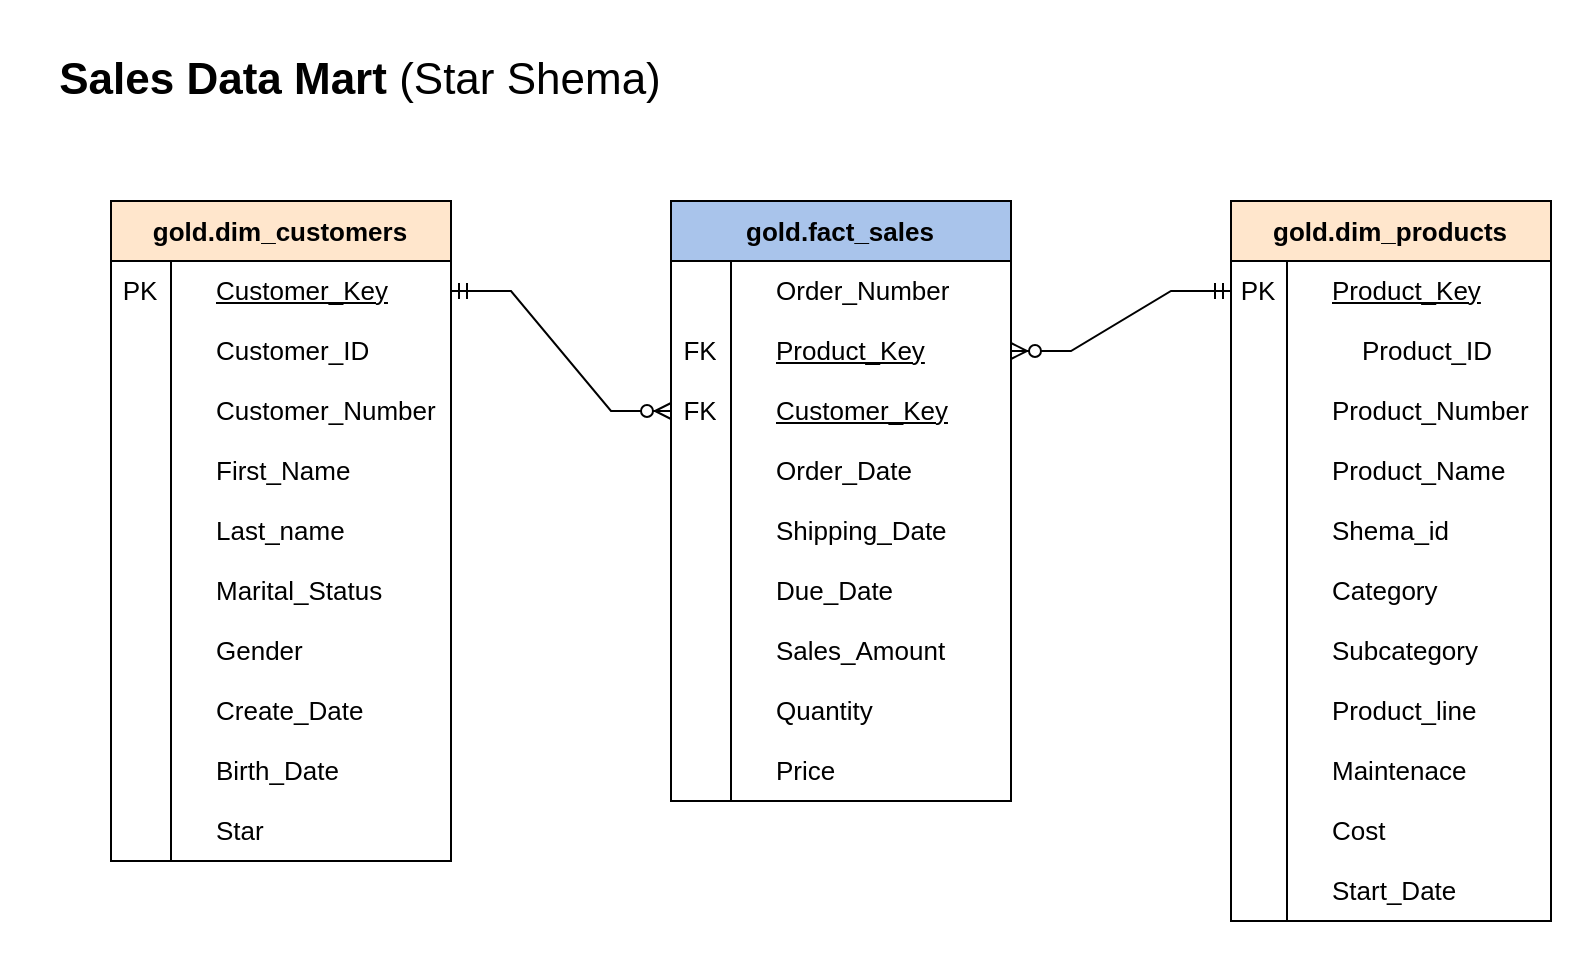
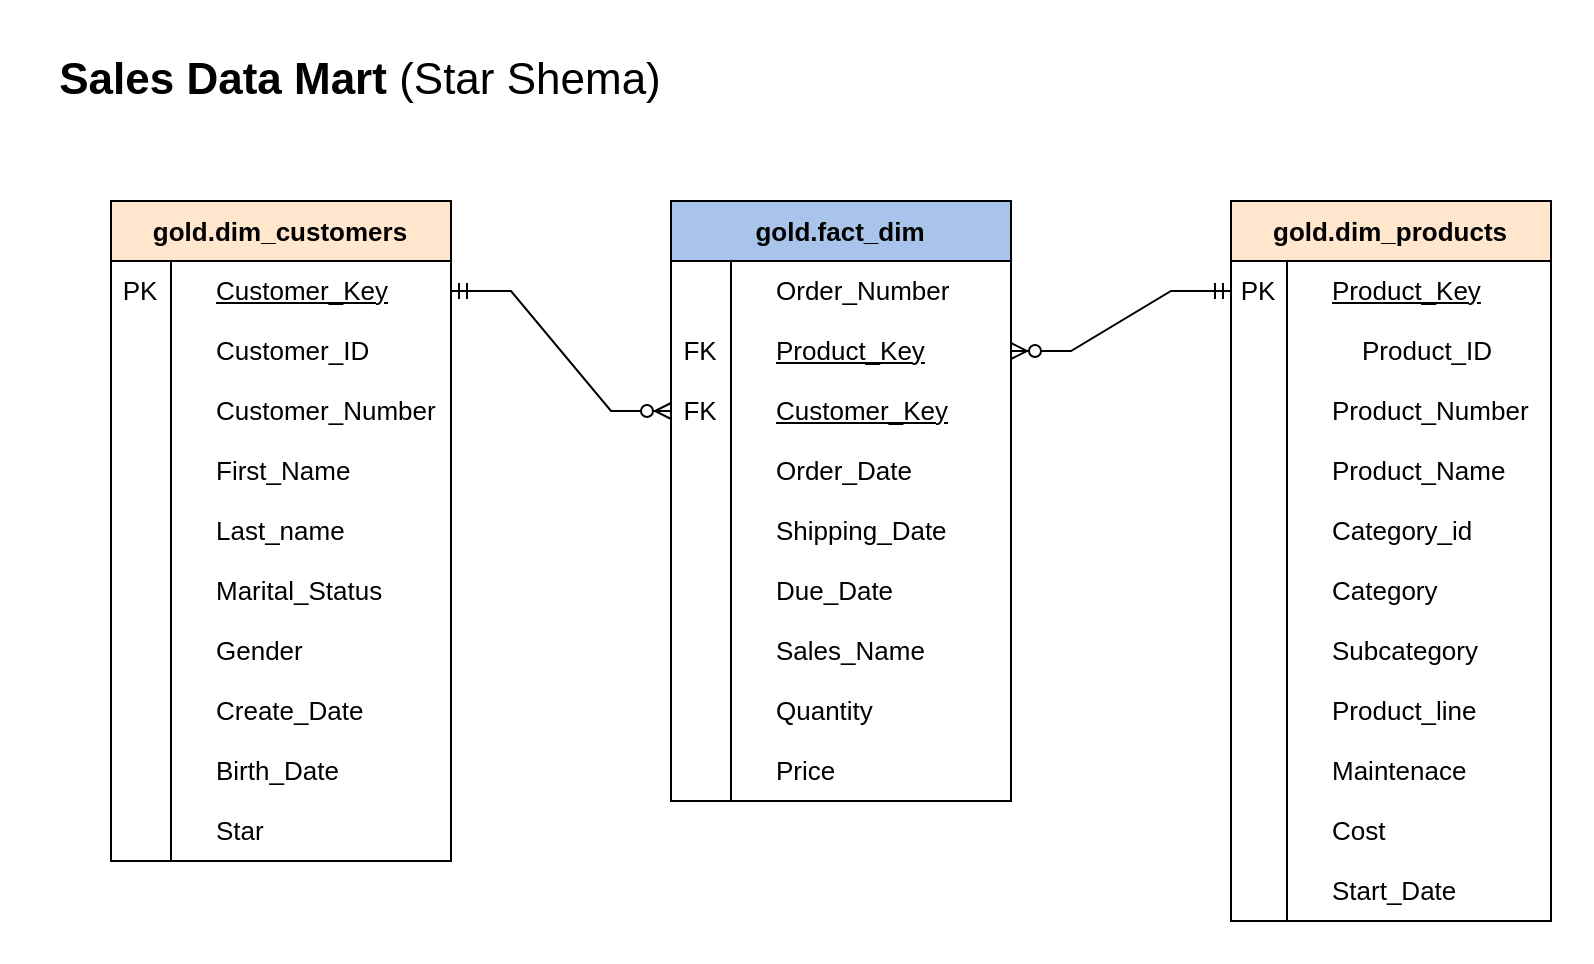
(840, 232) -> (840, 232)
(1358, 531) -> (1380, 531)
(831, 651) -> (816, 651)
